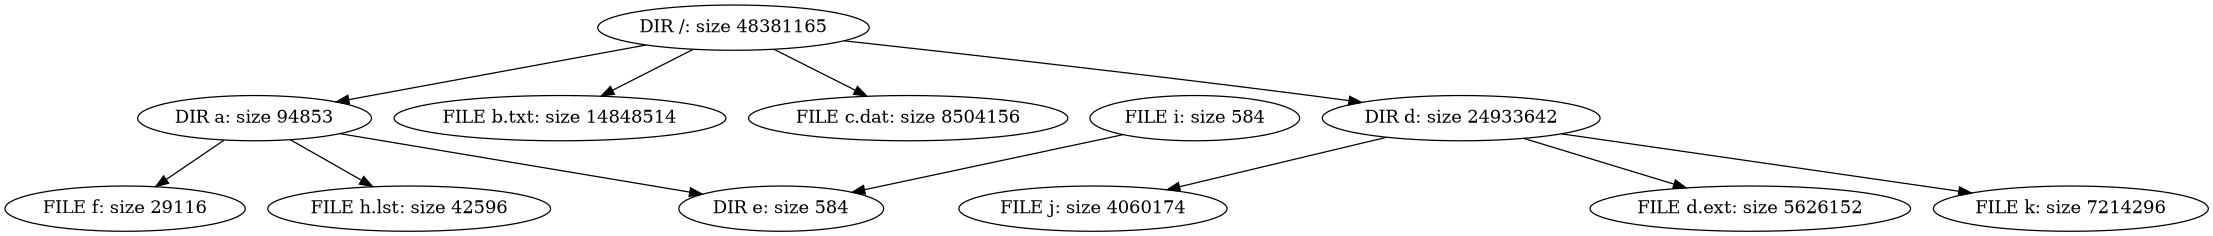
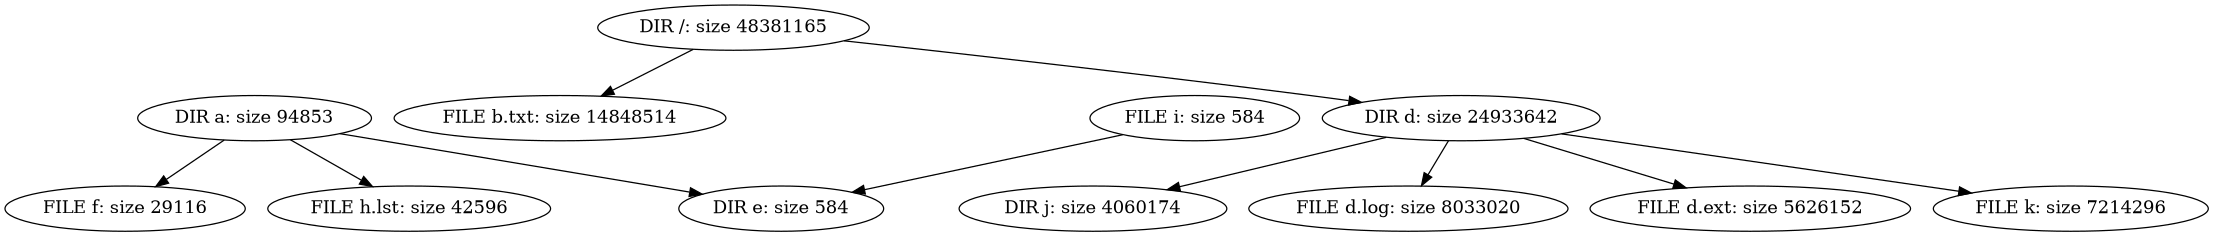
(497, 72) -> none
(908, 118) -> none
(1093, 209) -> (1093, 209)
none -> (1408, 209)
